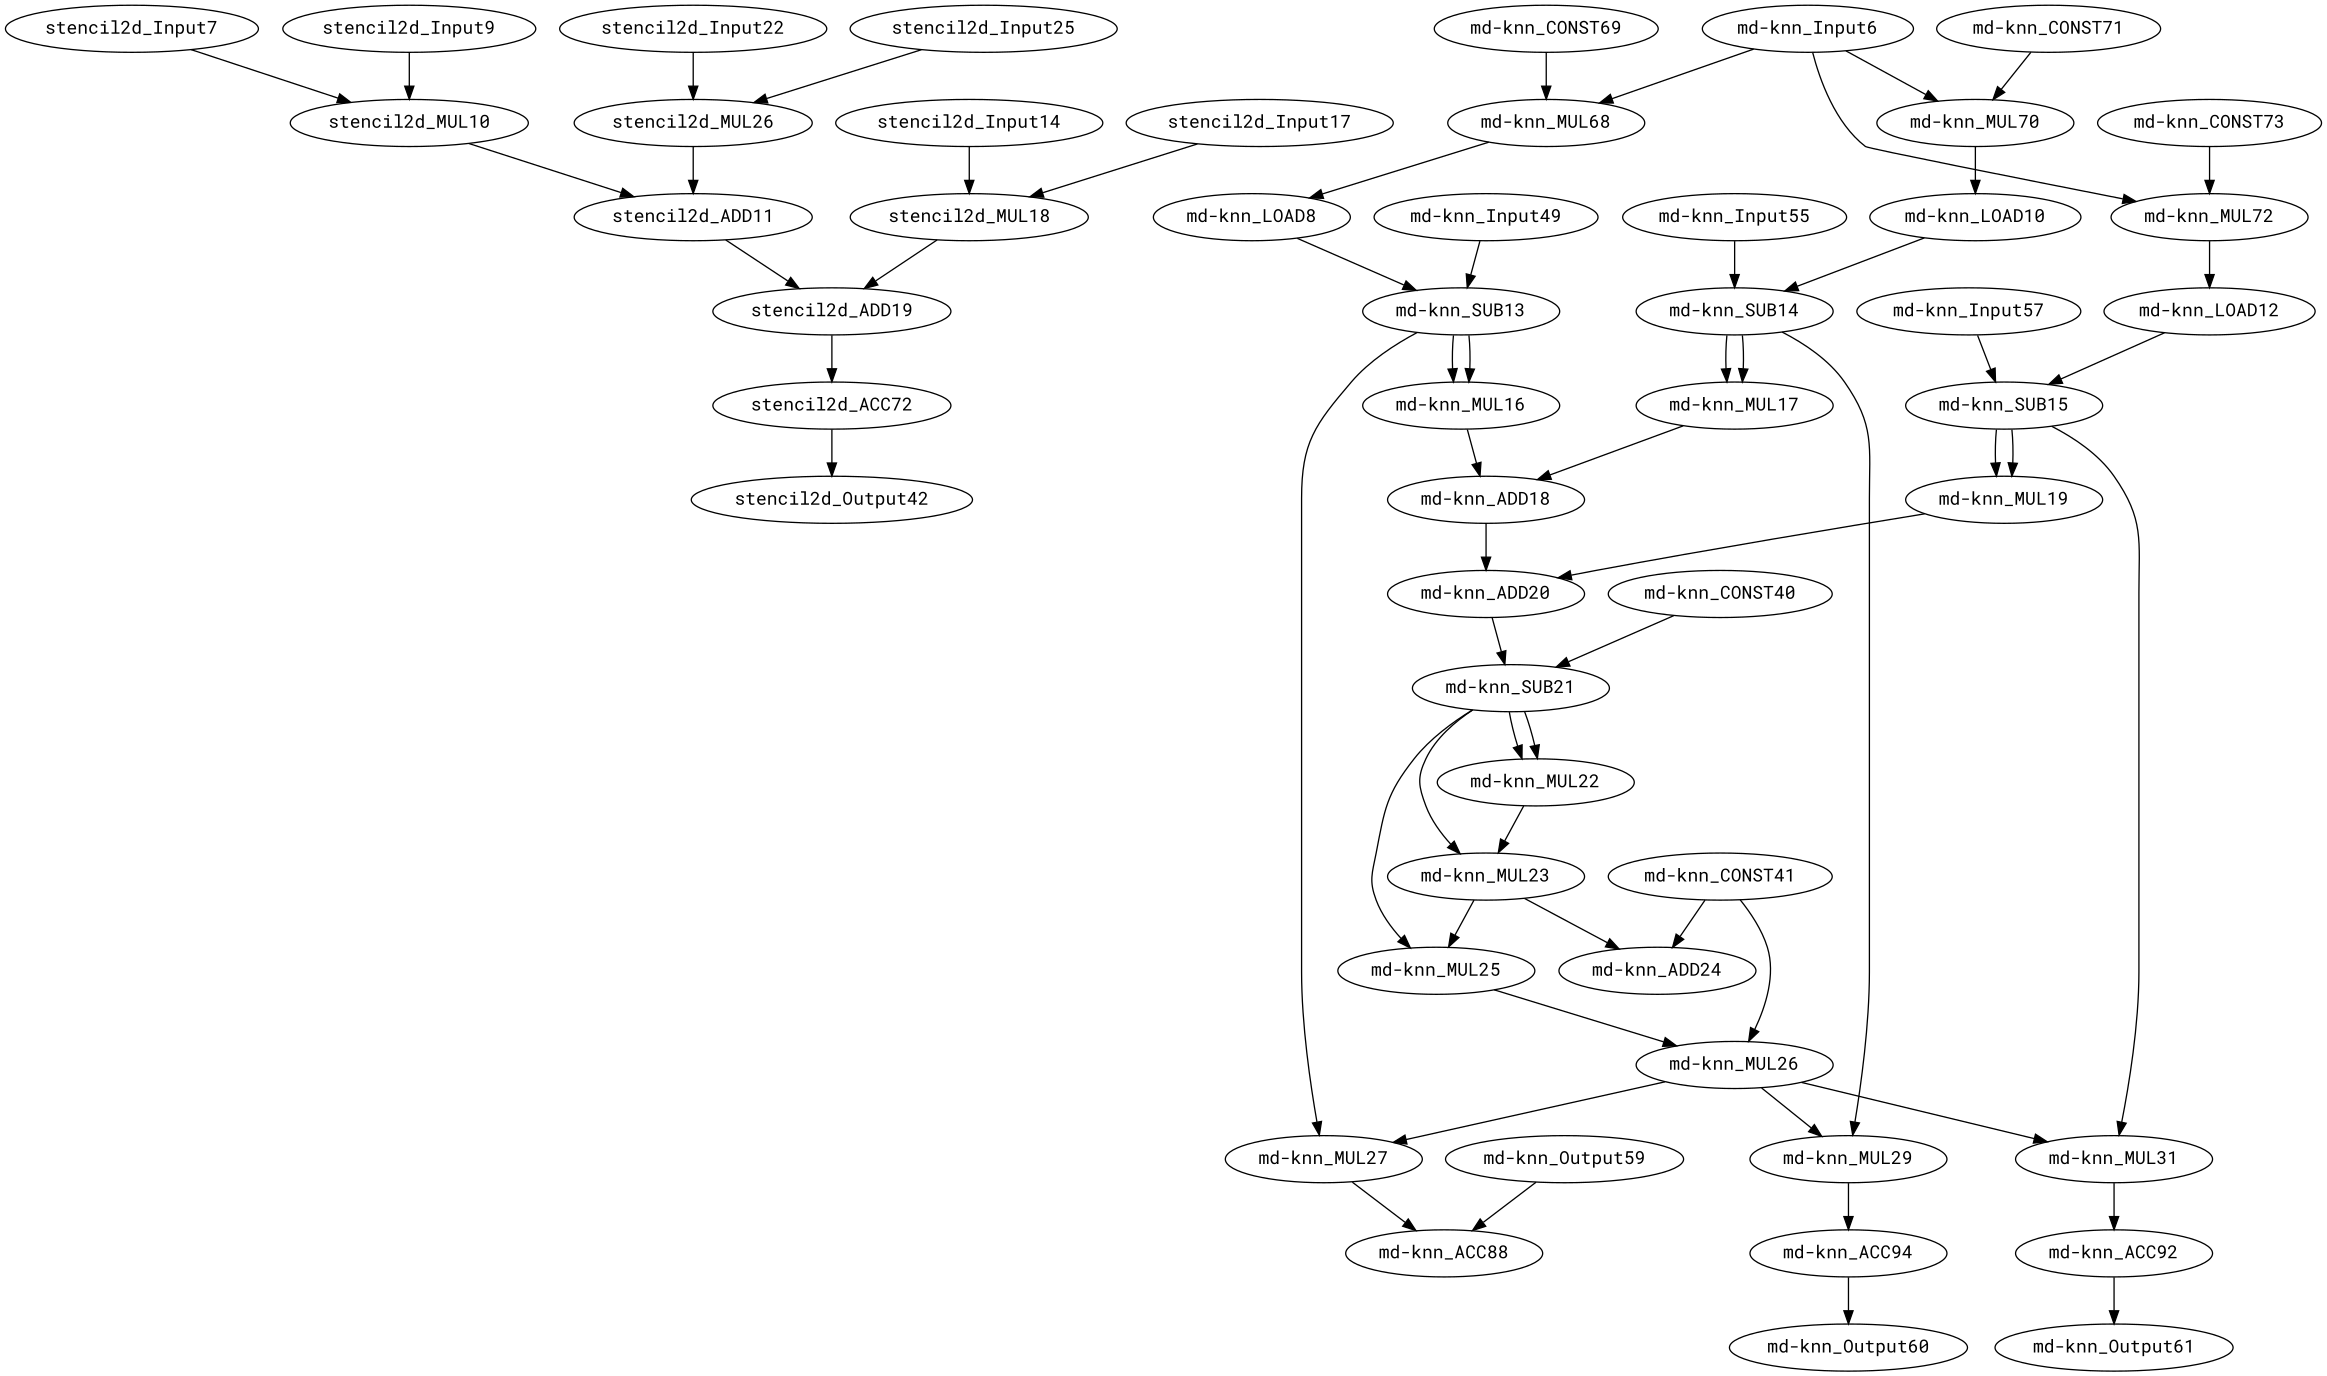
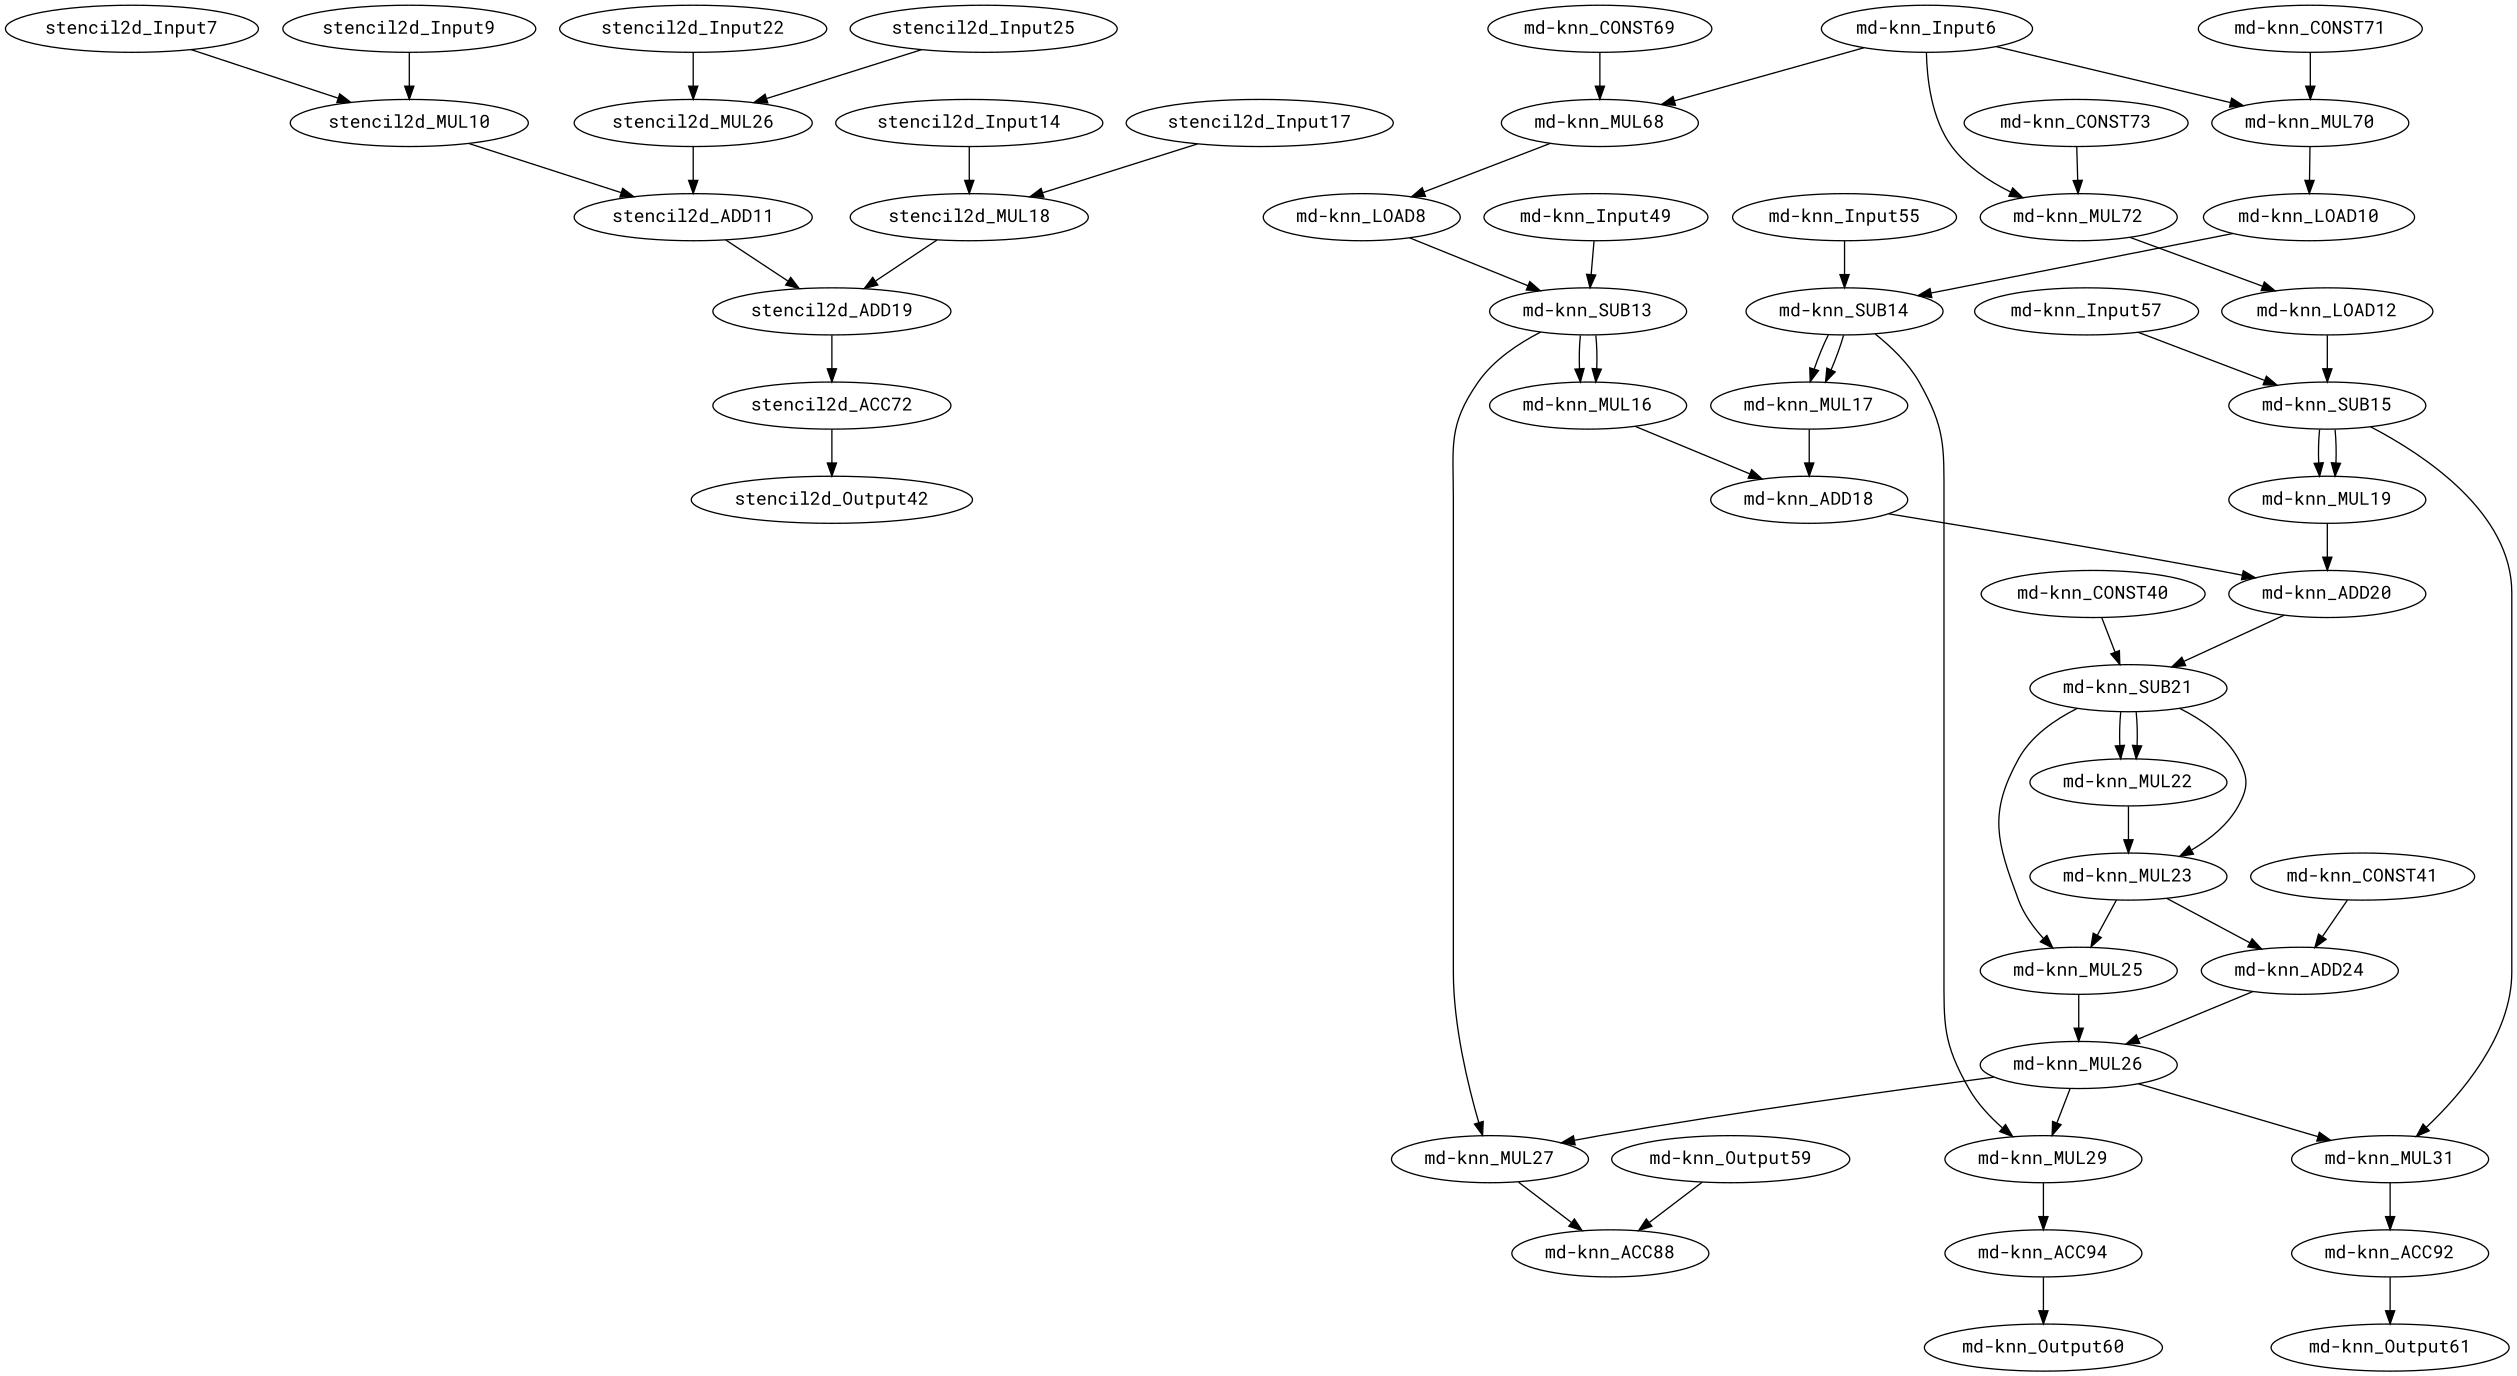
(1770, 962) -> (2196, 1015)
